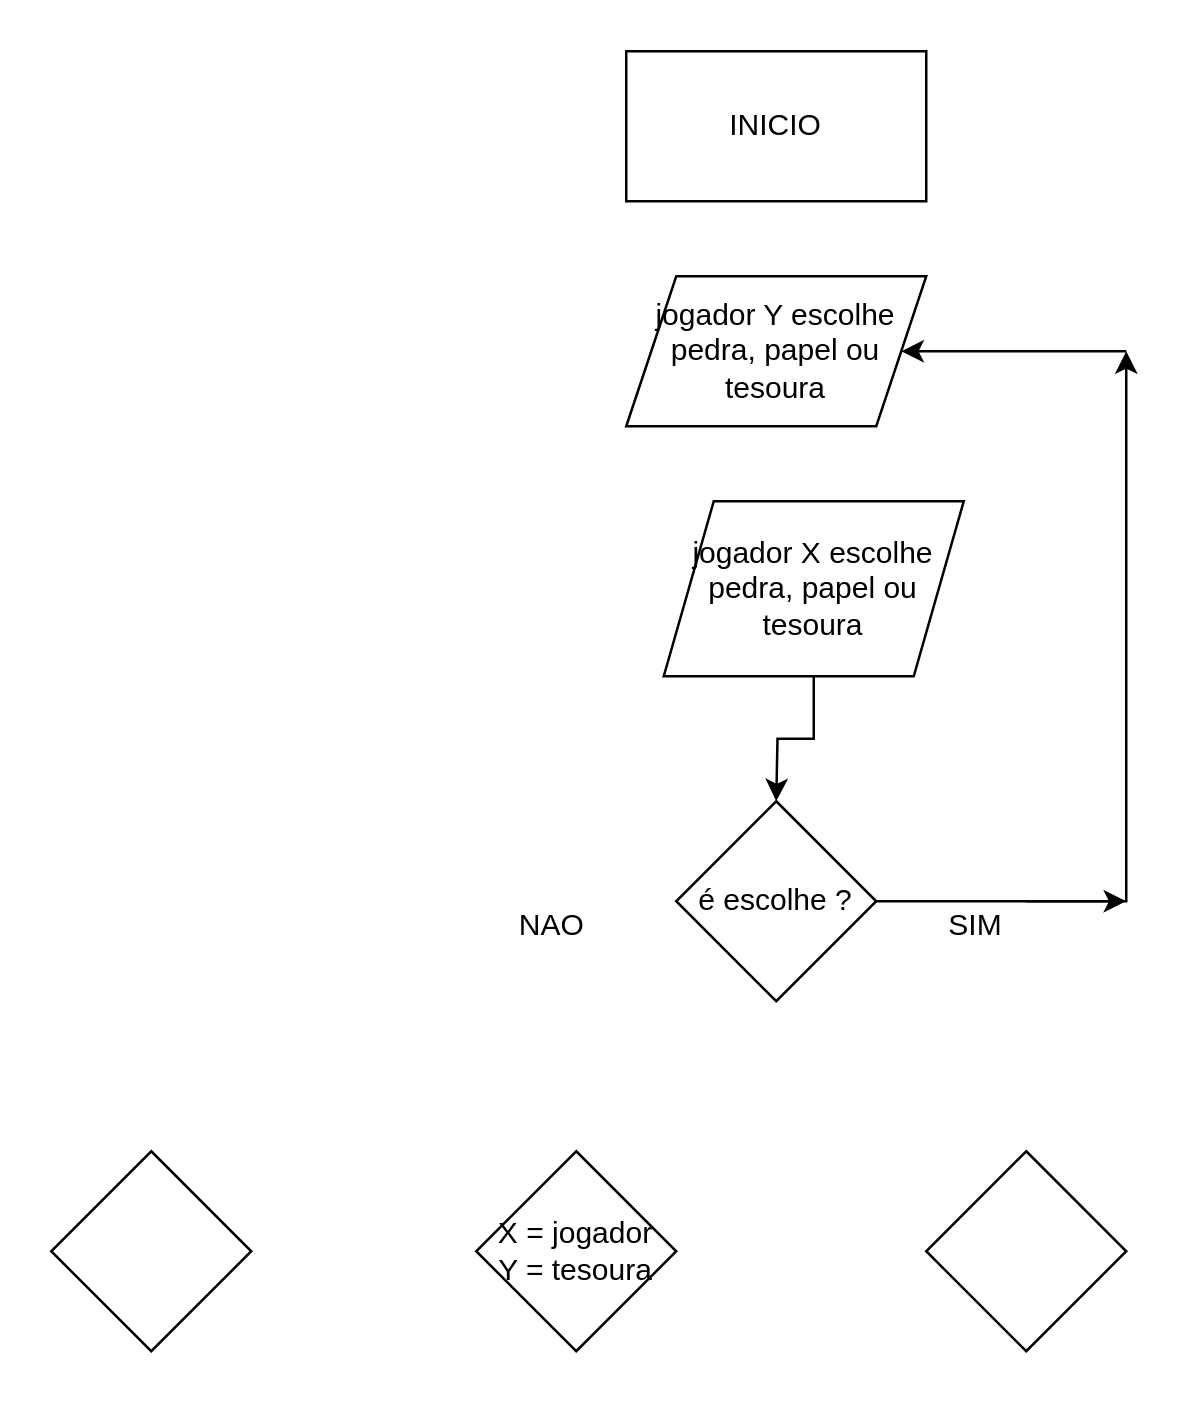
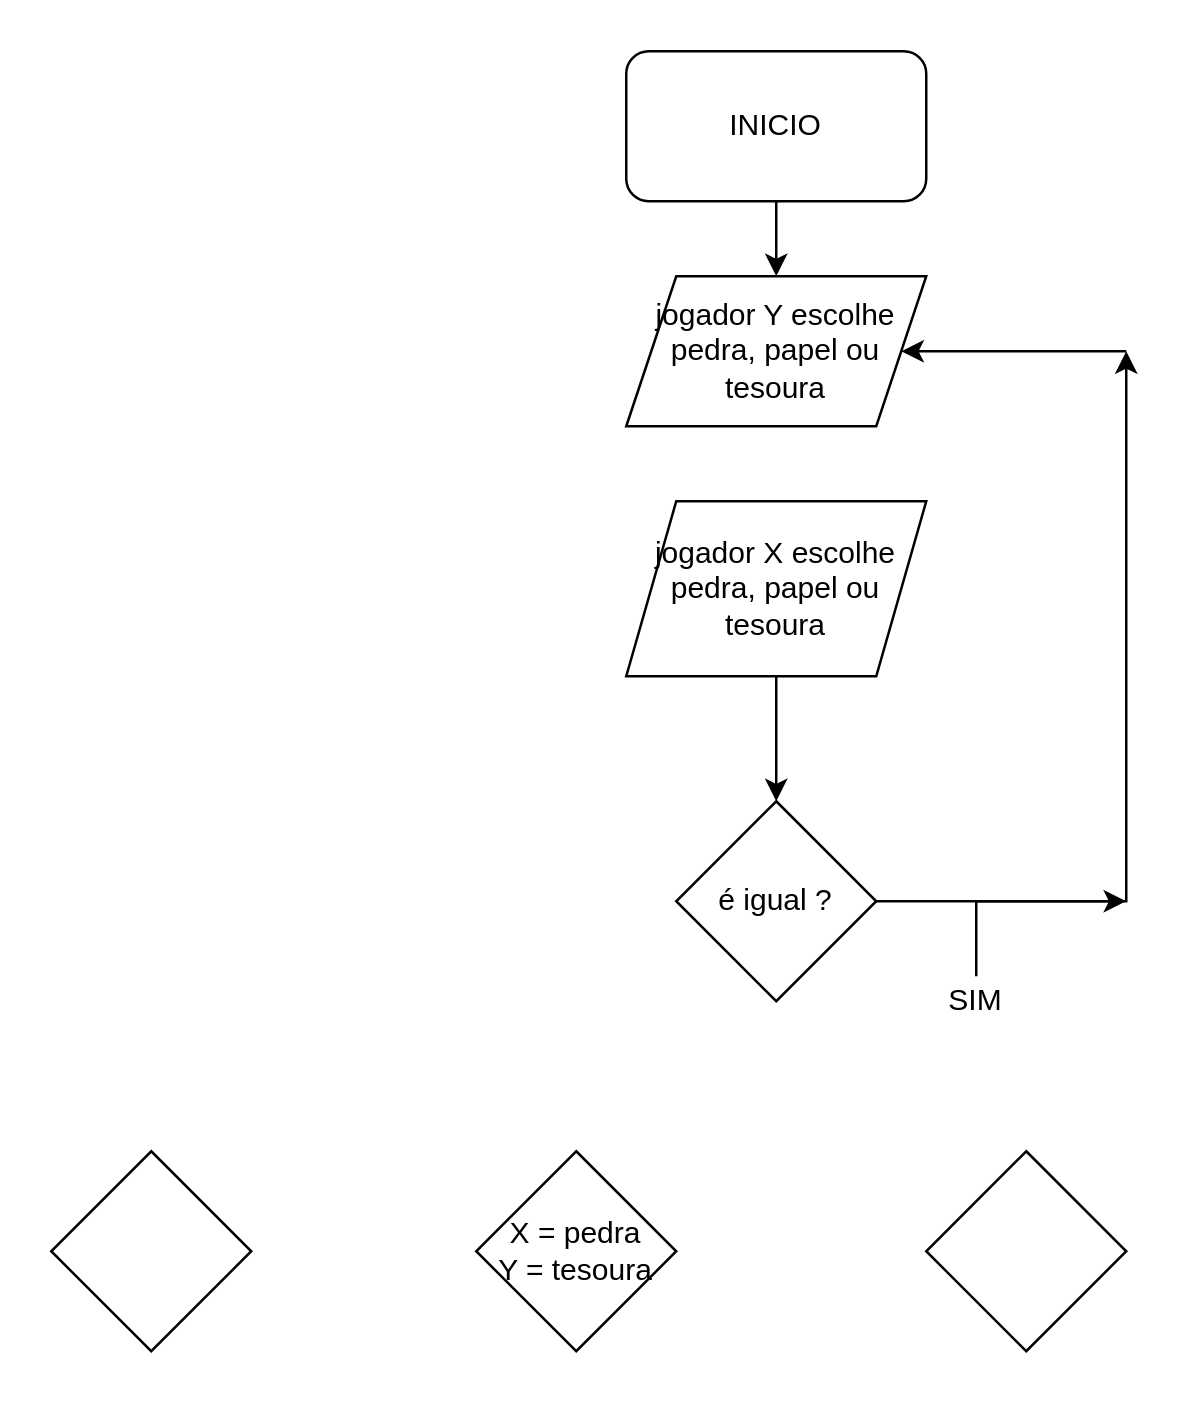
(776, 126) -> (776, 126)
none -> (776, 247)
(814, 589) -> (776, 589)
(776, 901) -> (776, 901)
(551, 926) -> none
(976, 926) -> (976, 1001)
(576, 1251) -> (576, 1251)
